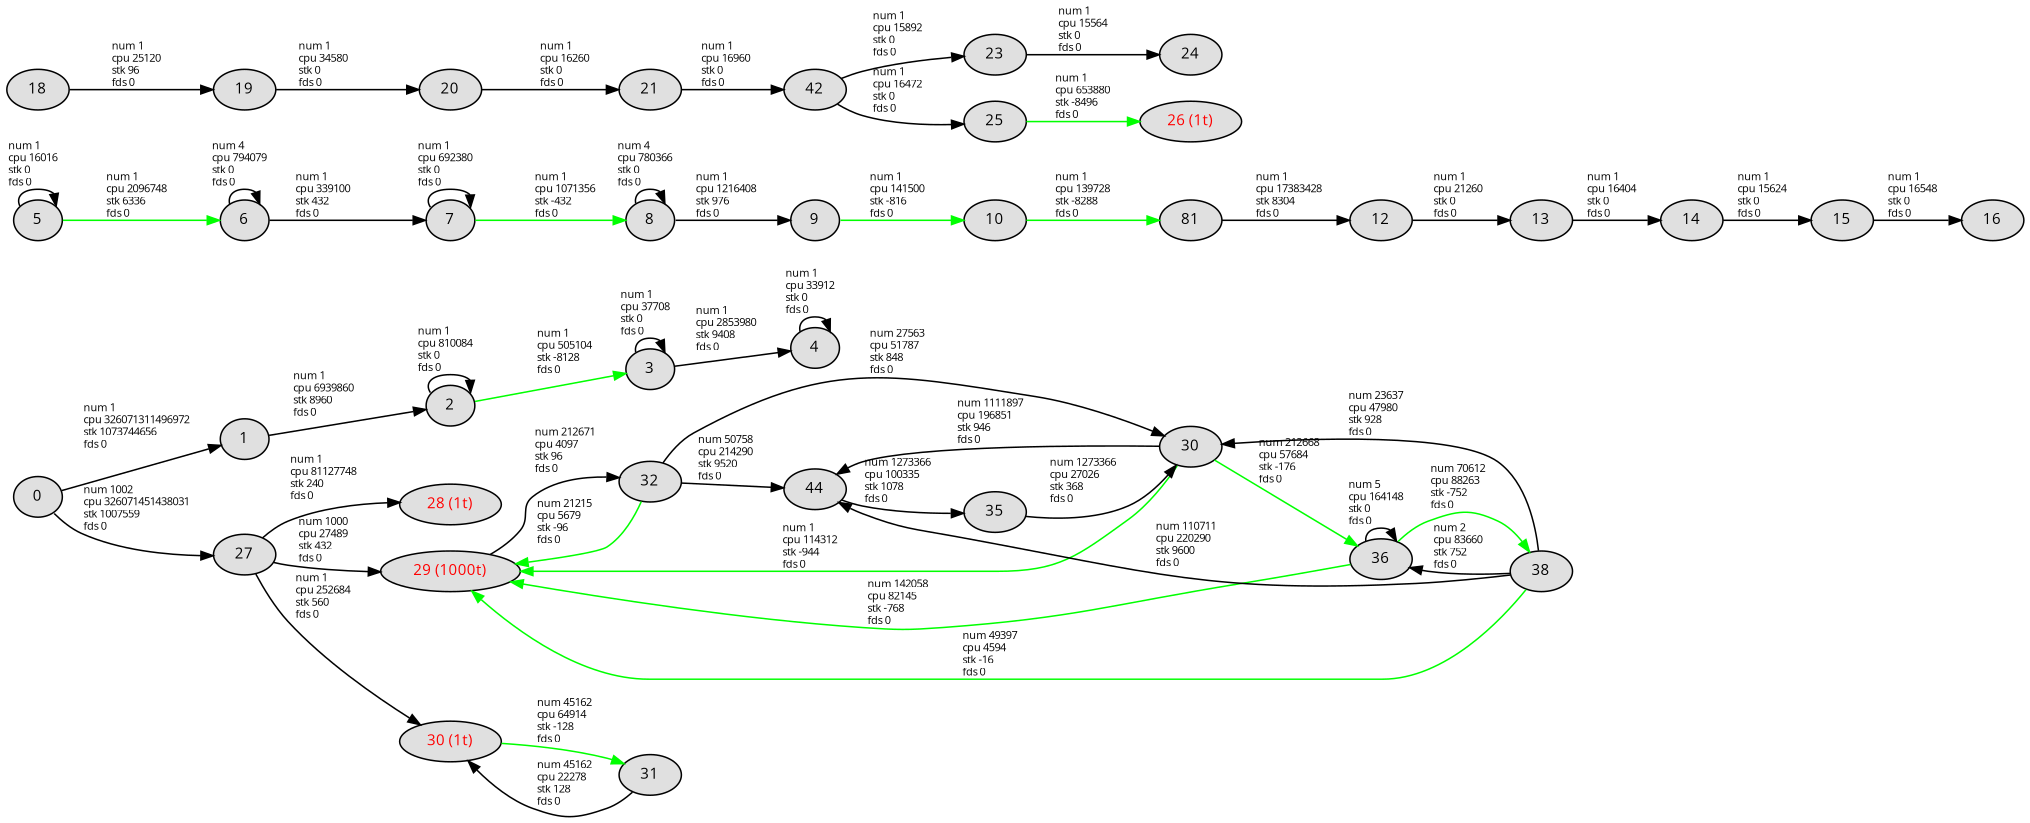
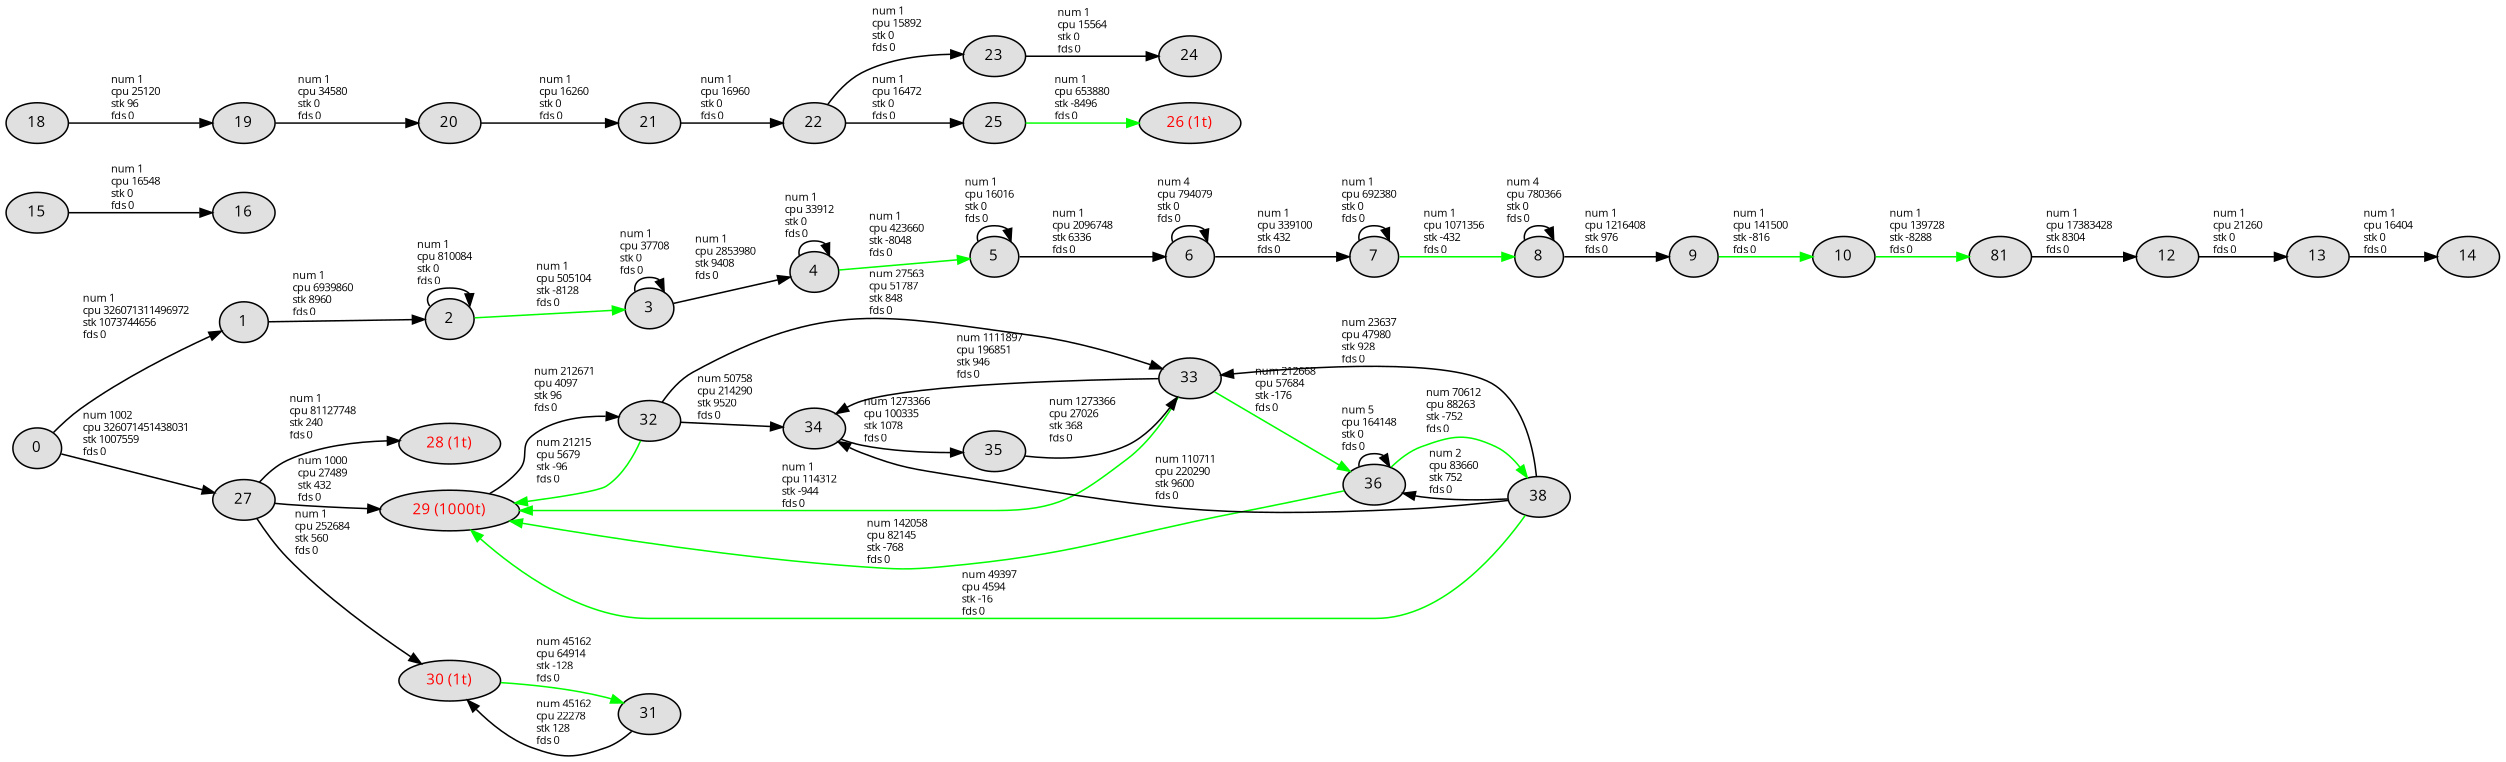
(815, 90) -> (814, 123)
(135, 220) -> (1086, 257)
(1761, 220) -> none
none -> (898, 265)
(1191, 447) -> (1190, 378)
(815, 489) -> (814, 428)
